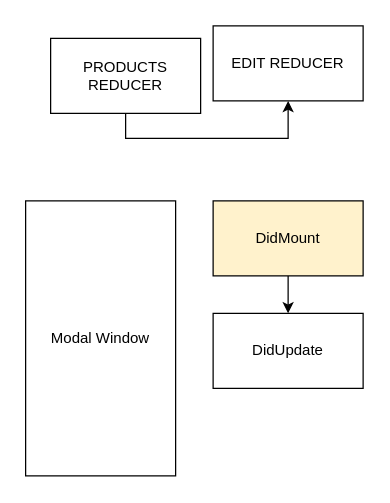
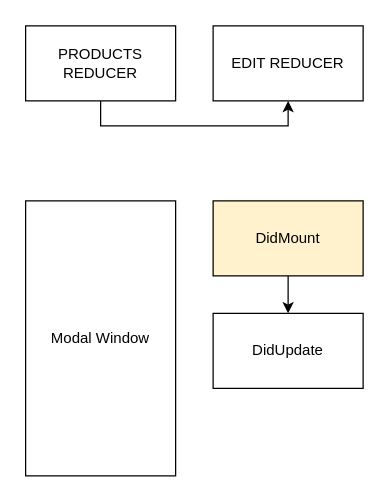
(126, 76) -> (101, 63)
